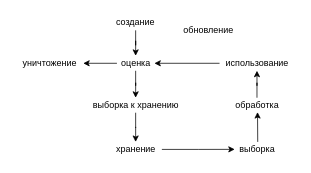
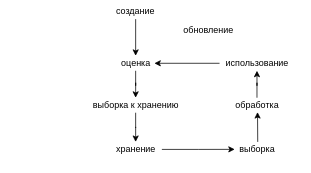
(135, 23) -> (135, 12)
(49, 63) -> none
(102, 63) -> none
